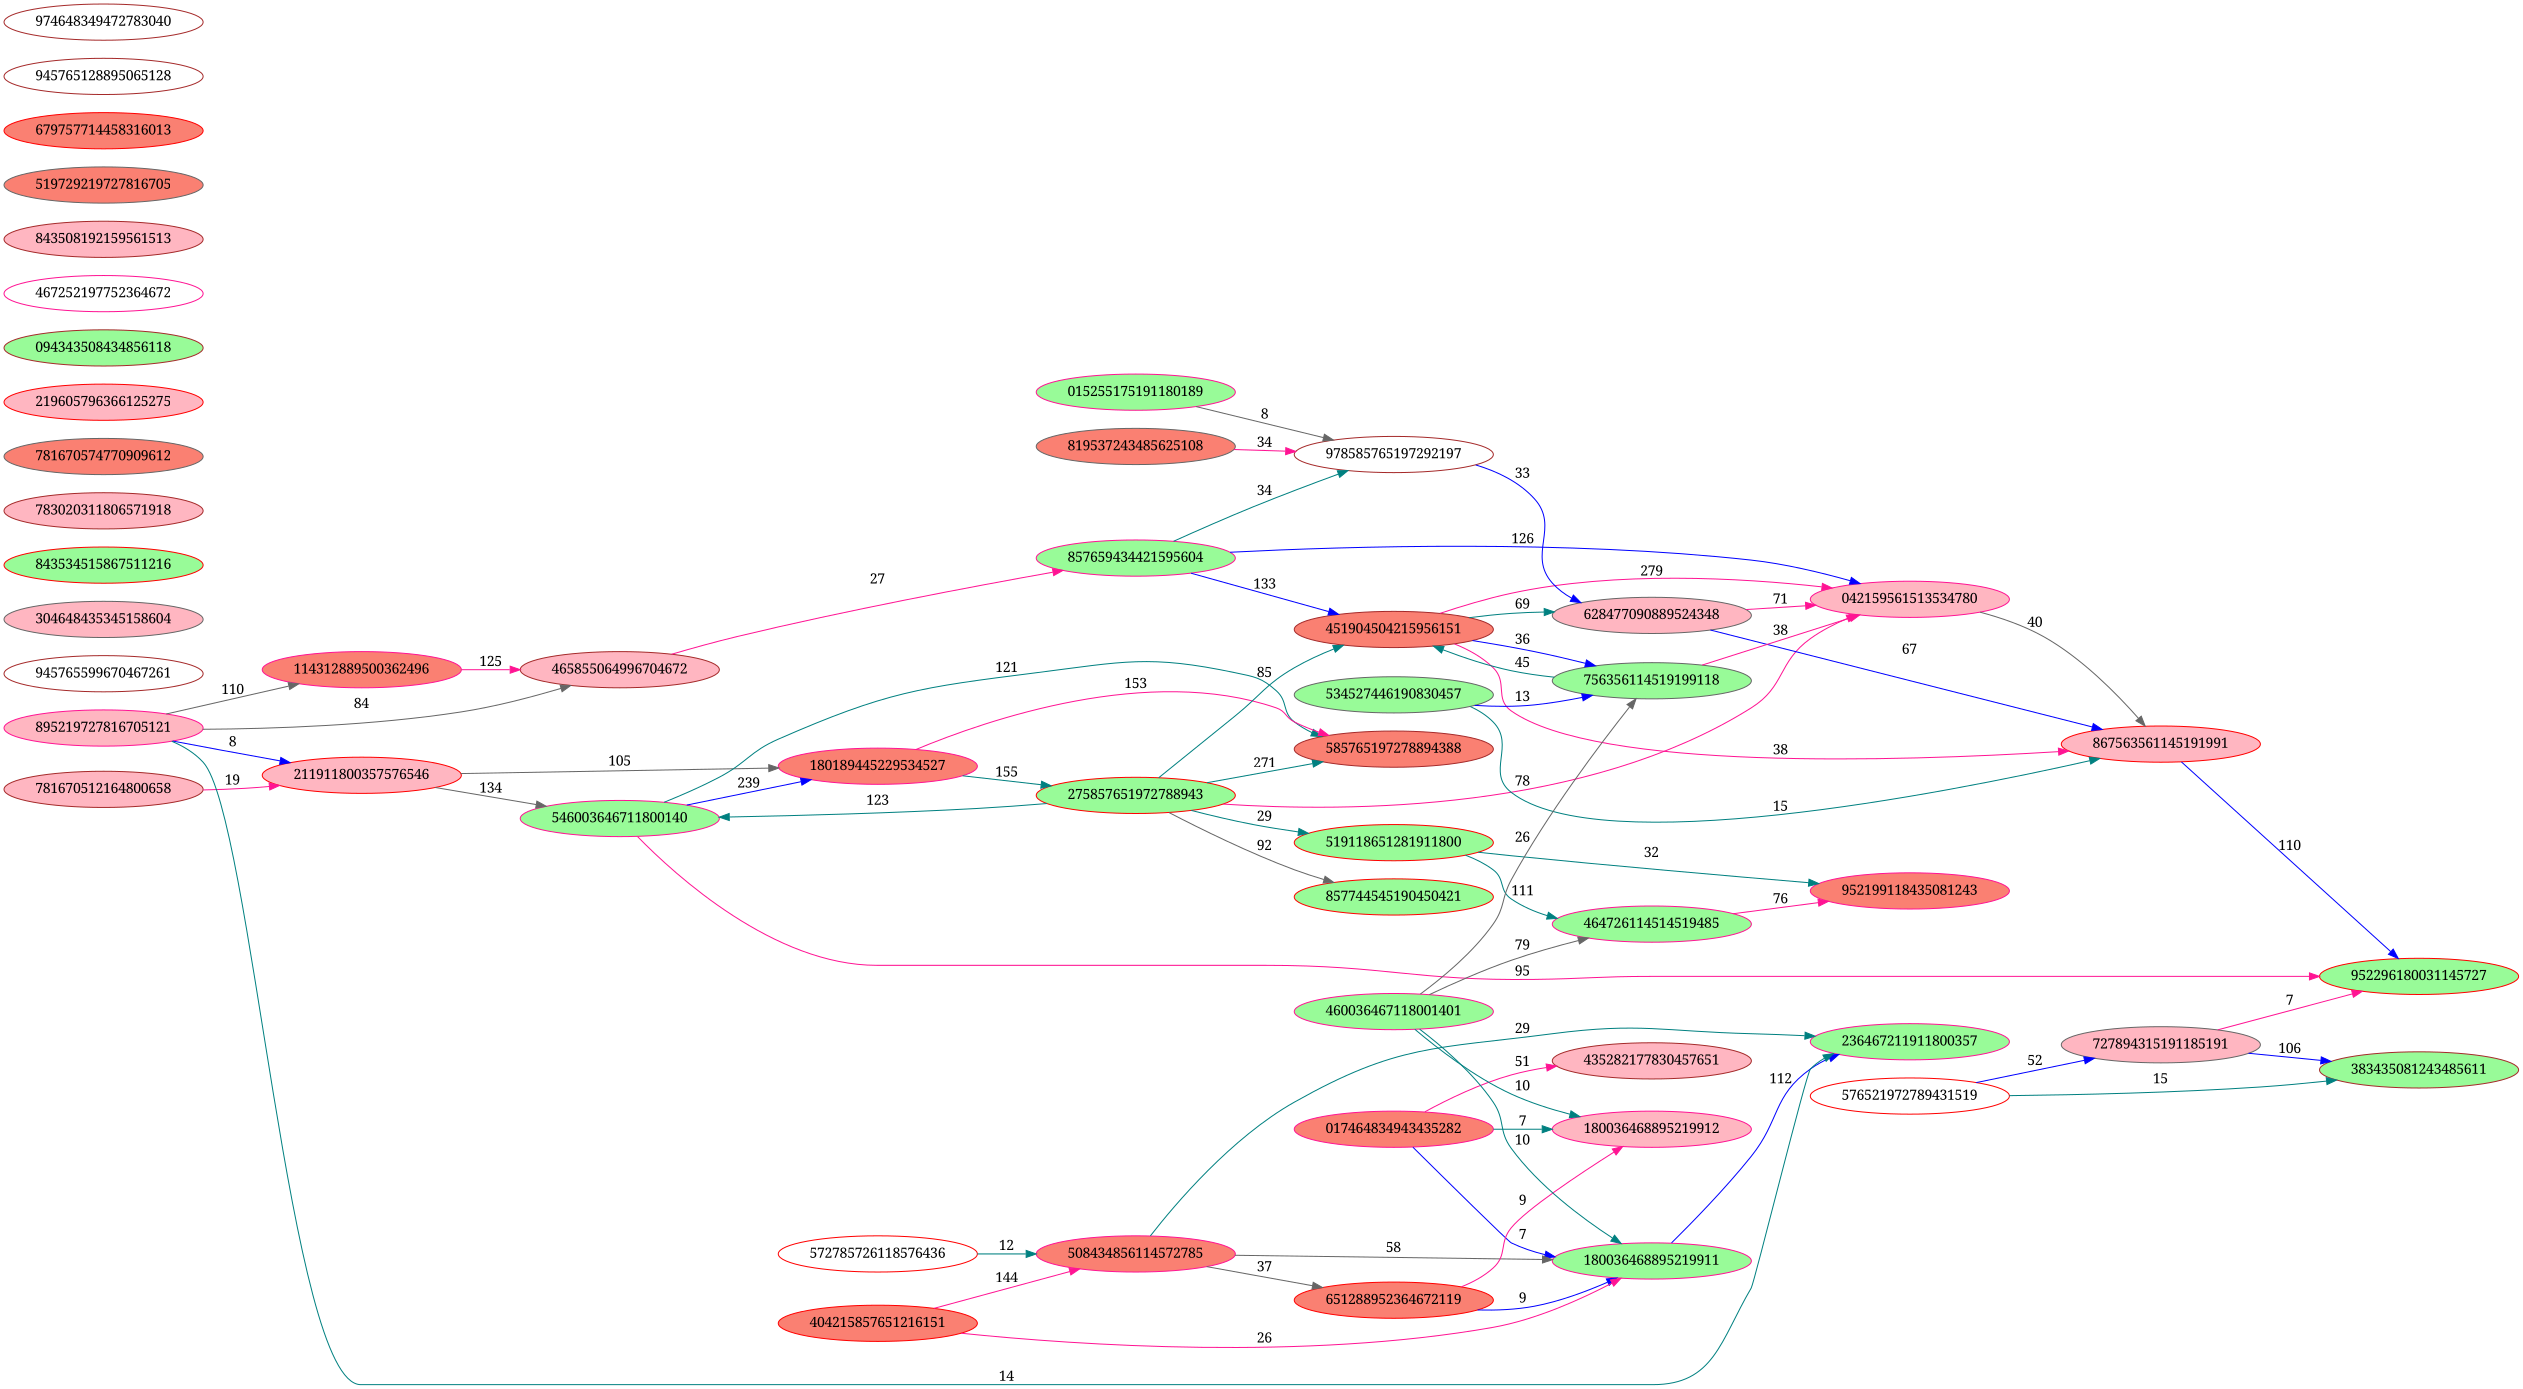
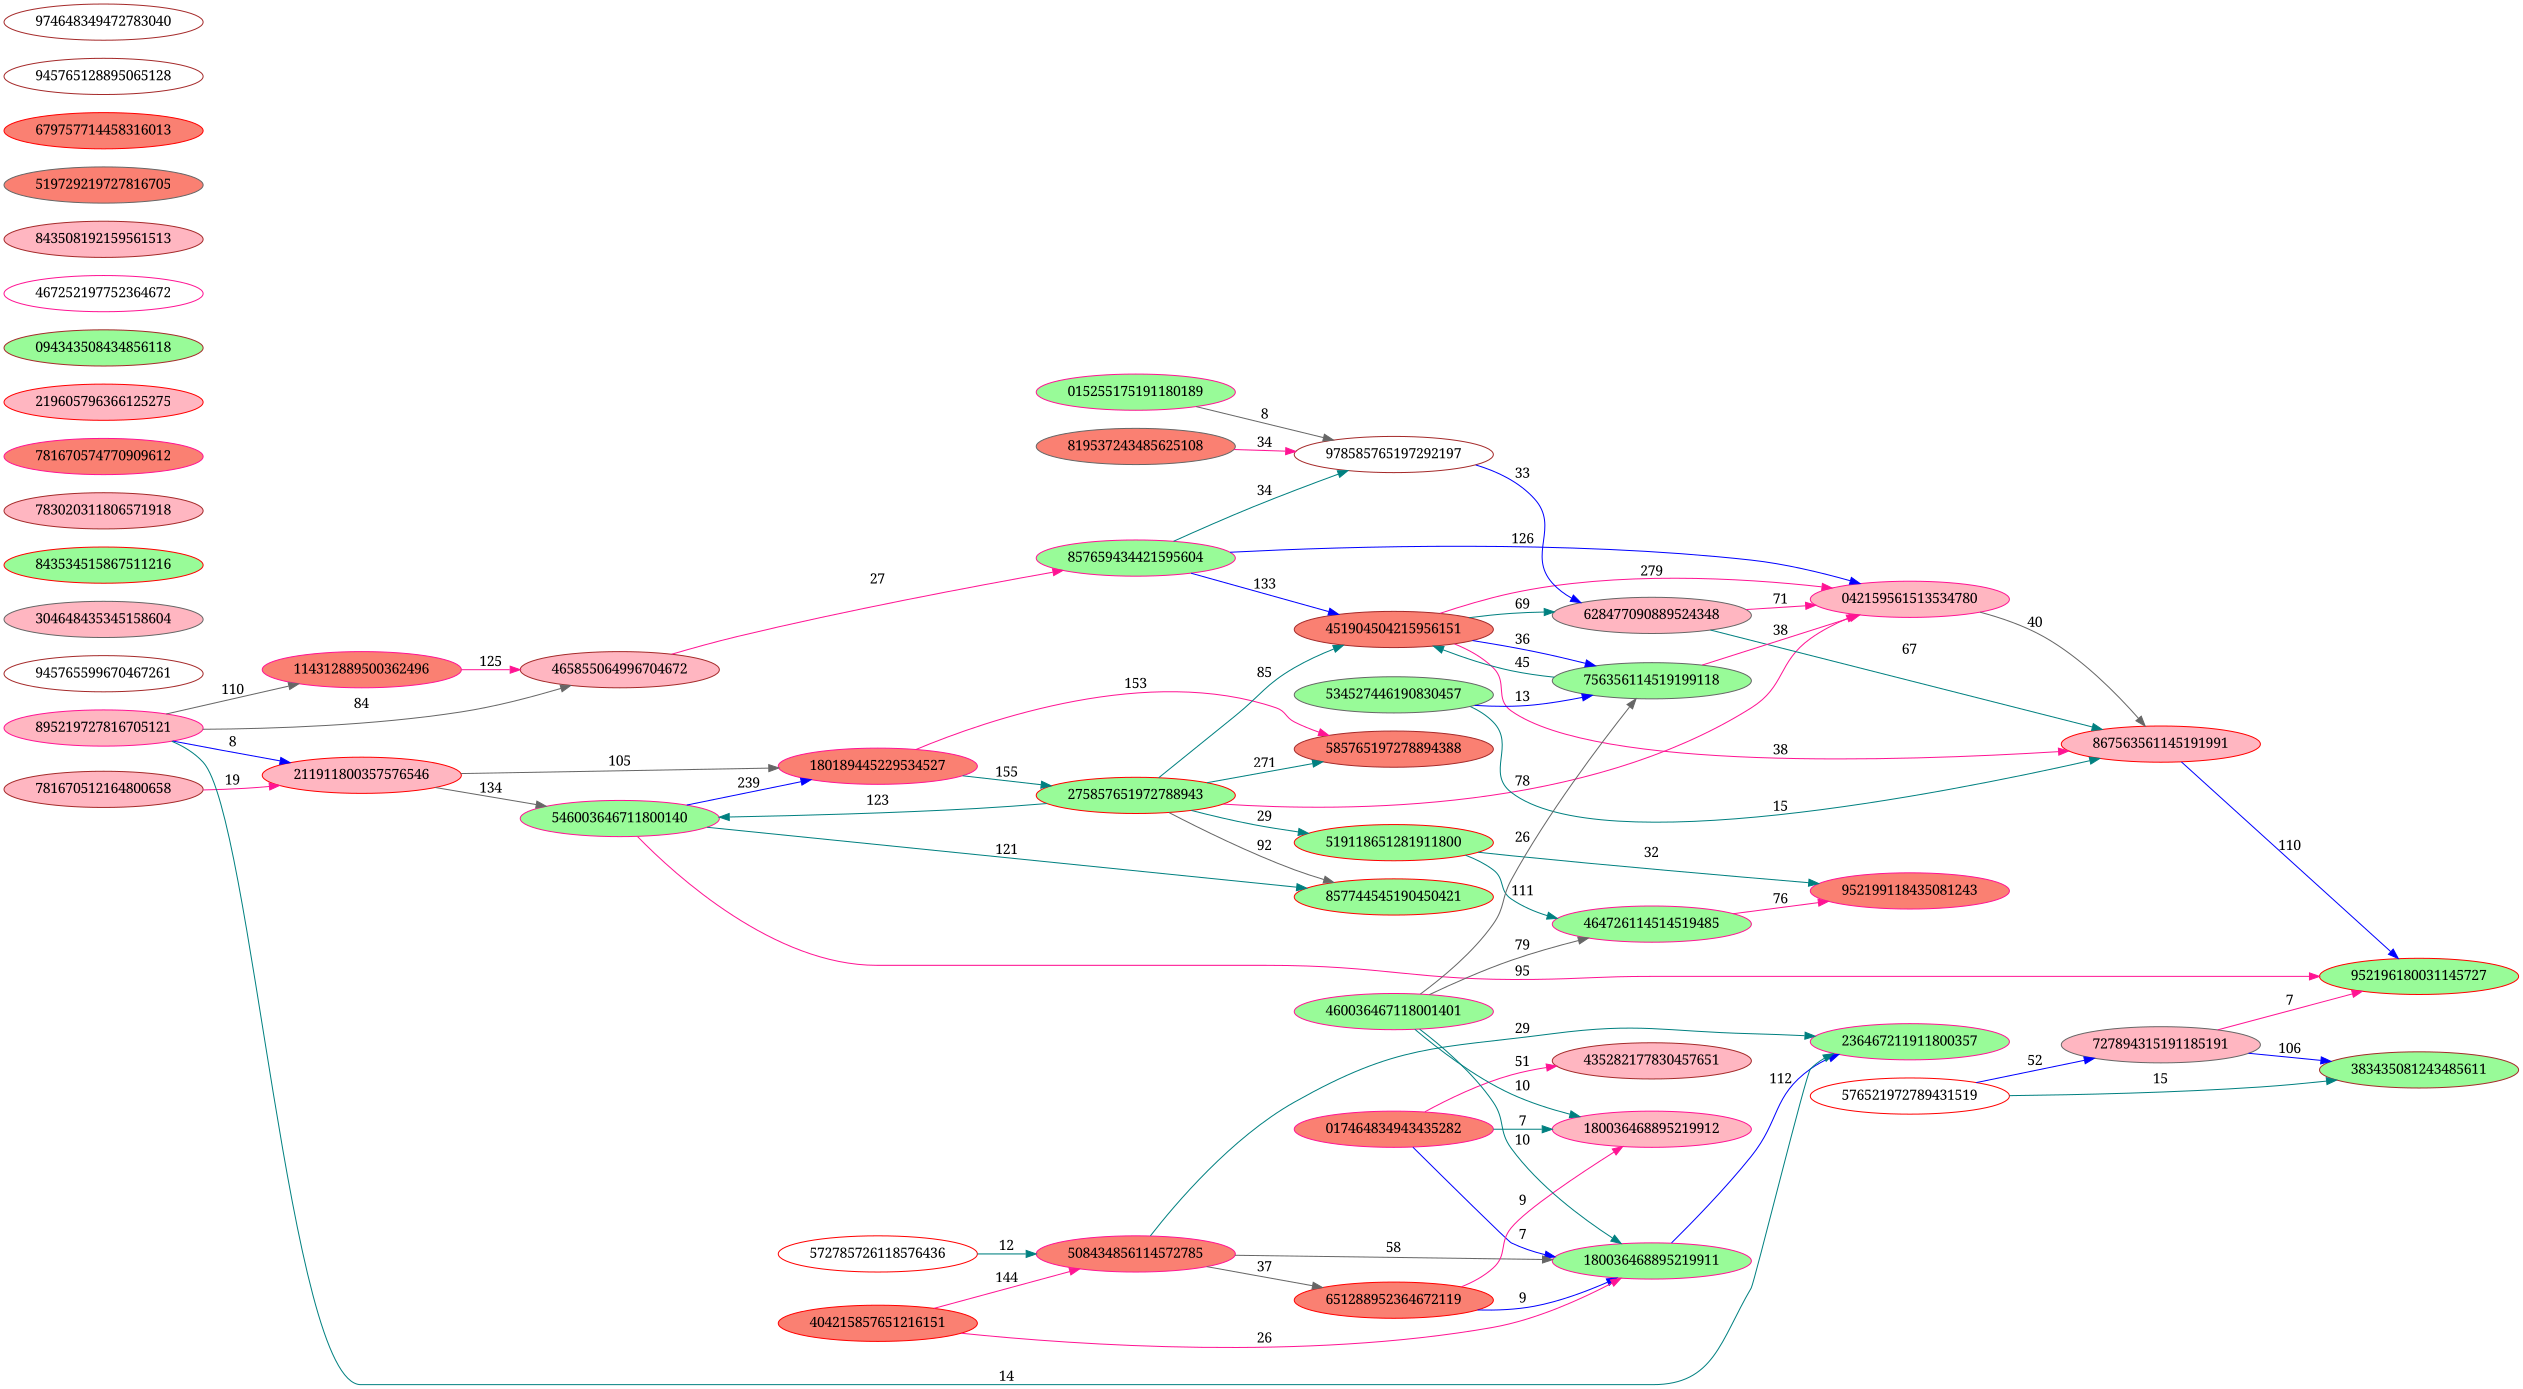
(104, 457) -> (104, 457)
(1901, 678) -> (1901, 678)
(989, 679) -> (1002, 857)
(2419, 976) -> (2419, 976)
